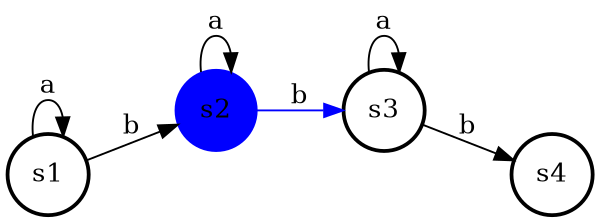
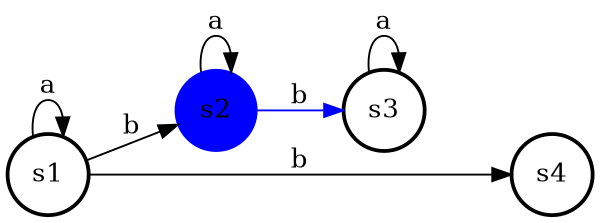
(459, 139) -> (291, 175)
